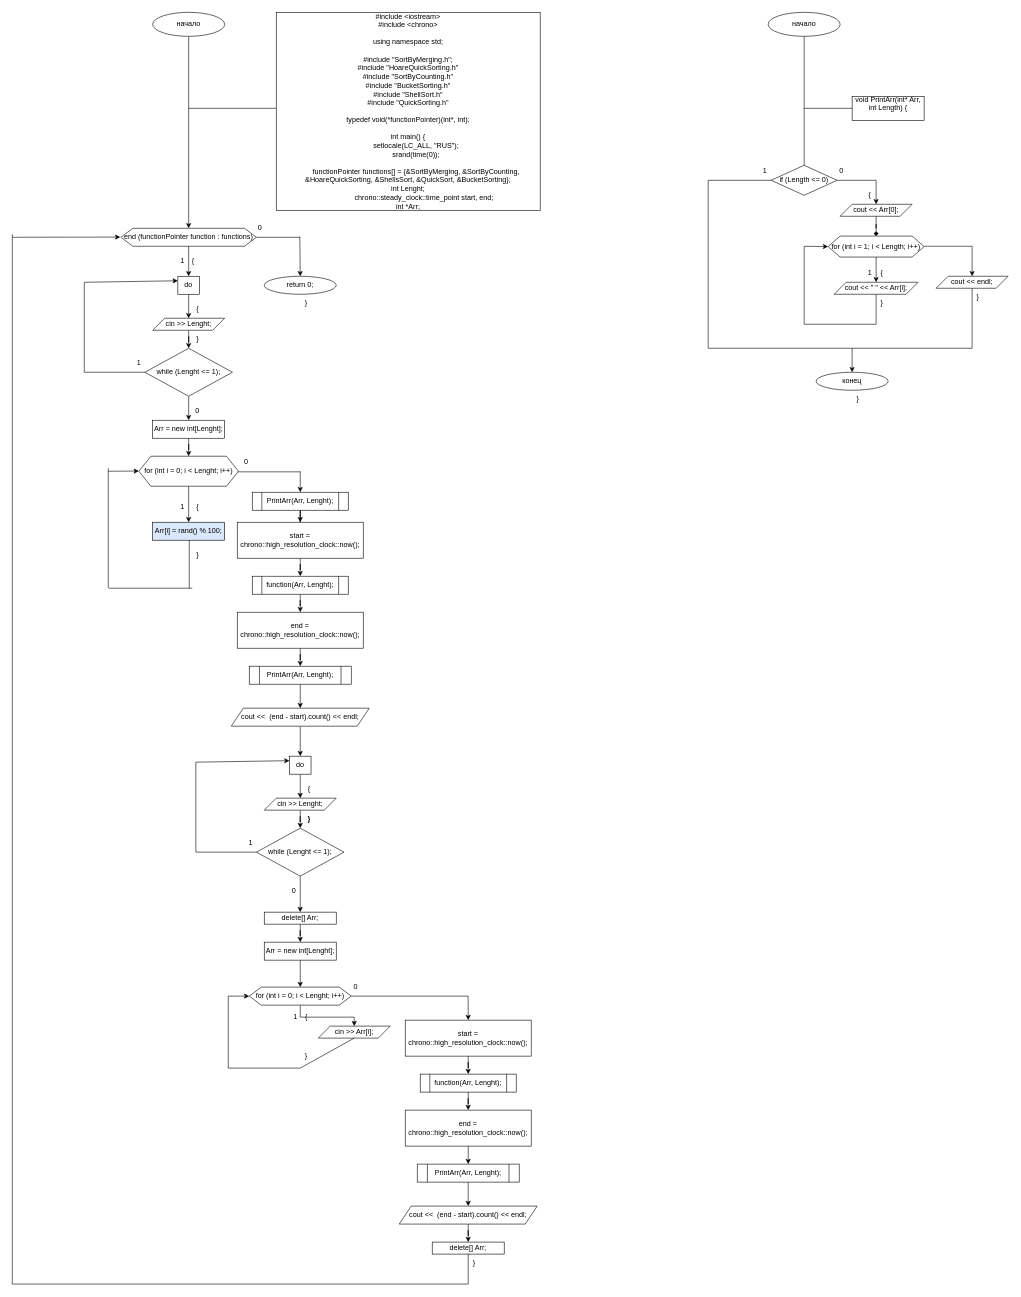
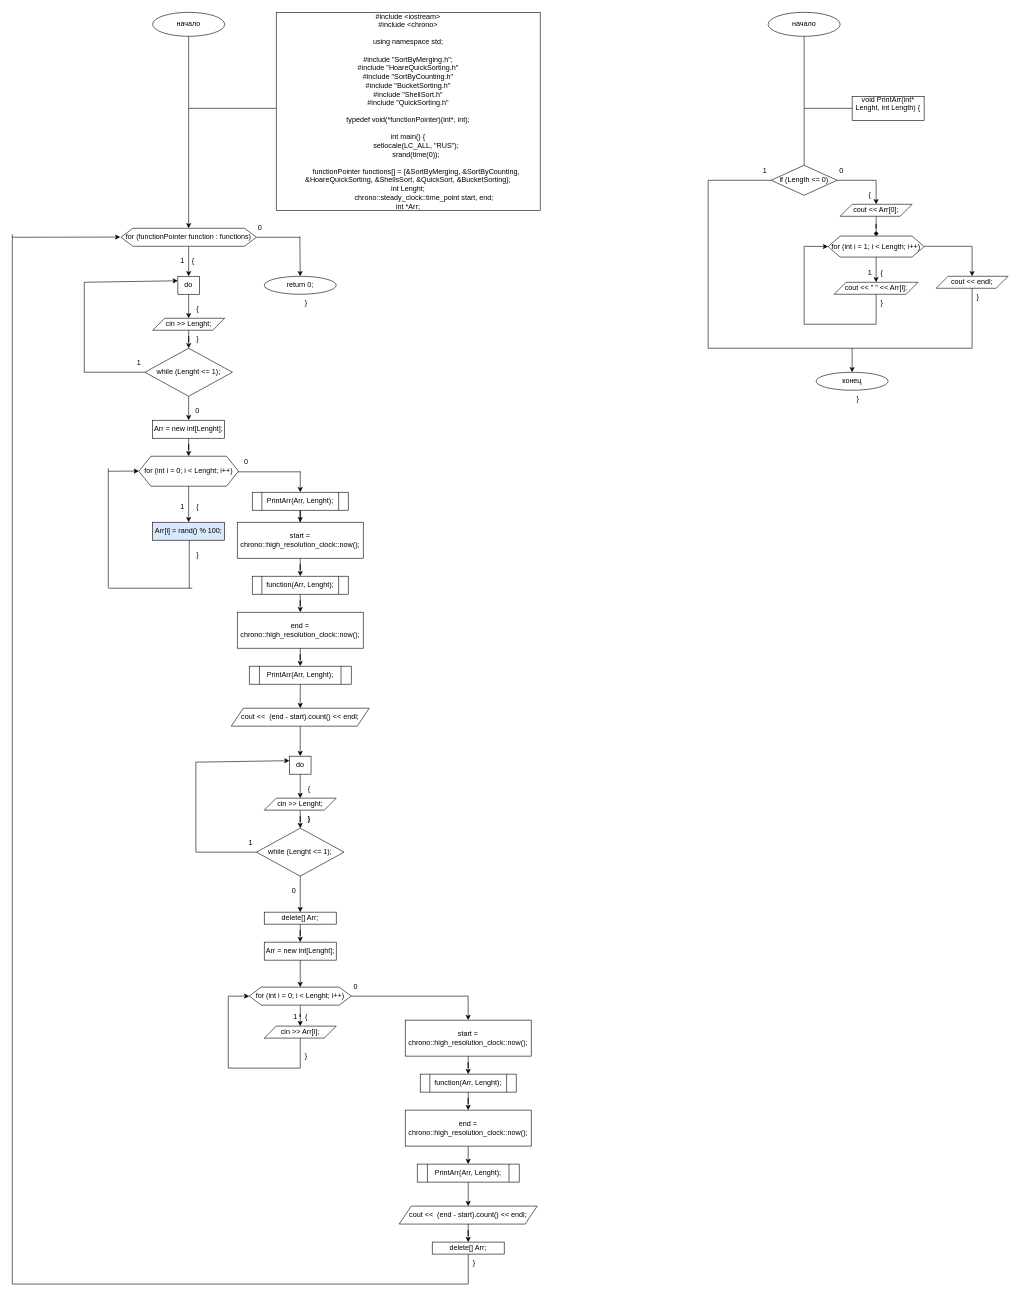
(888, 108) -> (888, 108)
(189, 237) -> (189, 237)
(354, 1032) -> (300, 1032)
